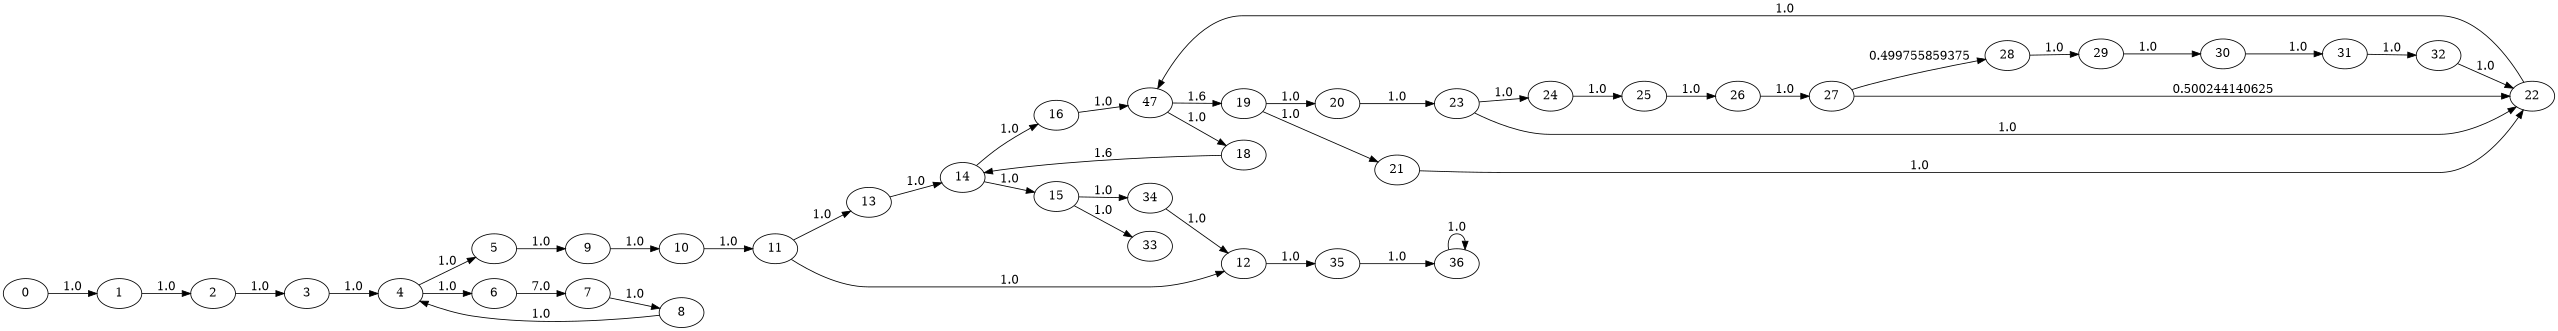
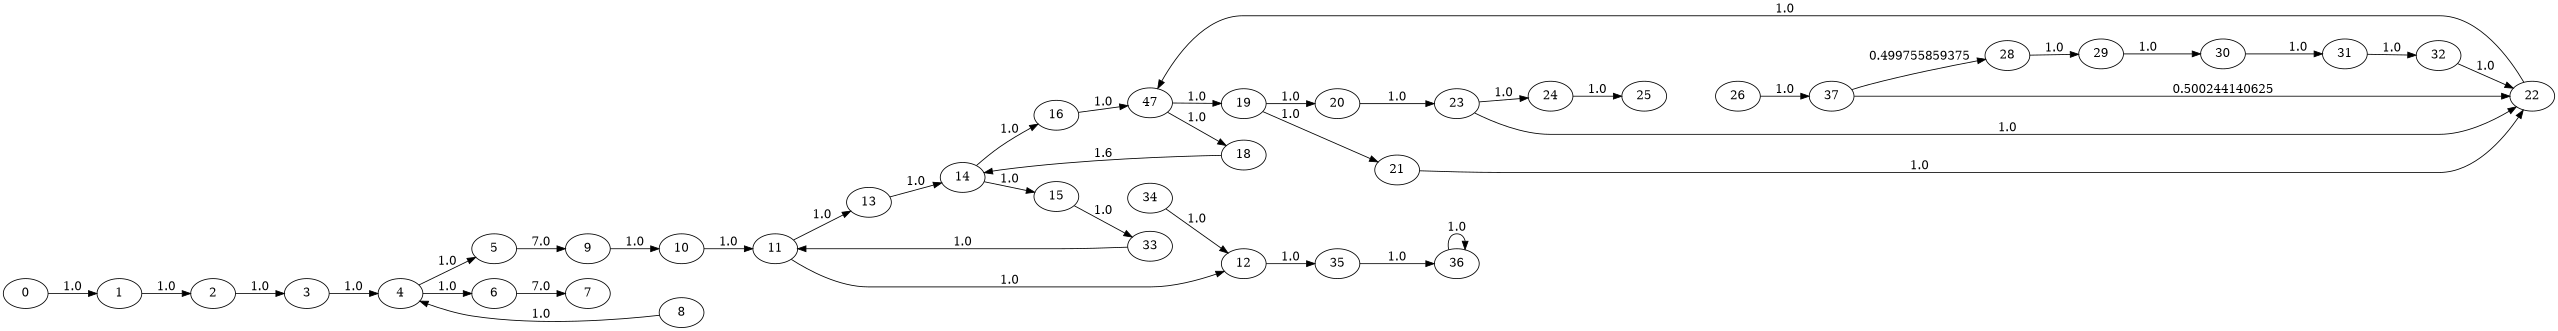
(1687, 96) -> none
(1832, 96) -> (1832, 96)
(1197, 97) -> (1197, 97)
(1099, 197) -> none
(541, 243) -> (541, 243)
none -> (967, 249)
(631, 302) -> none
